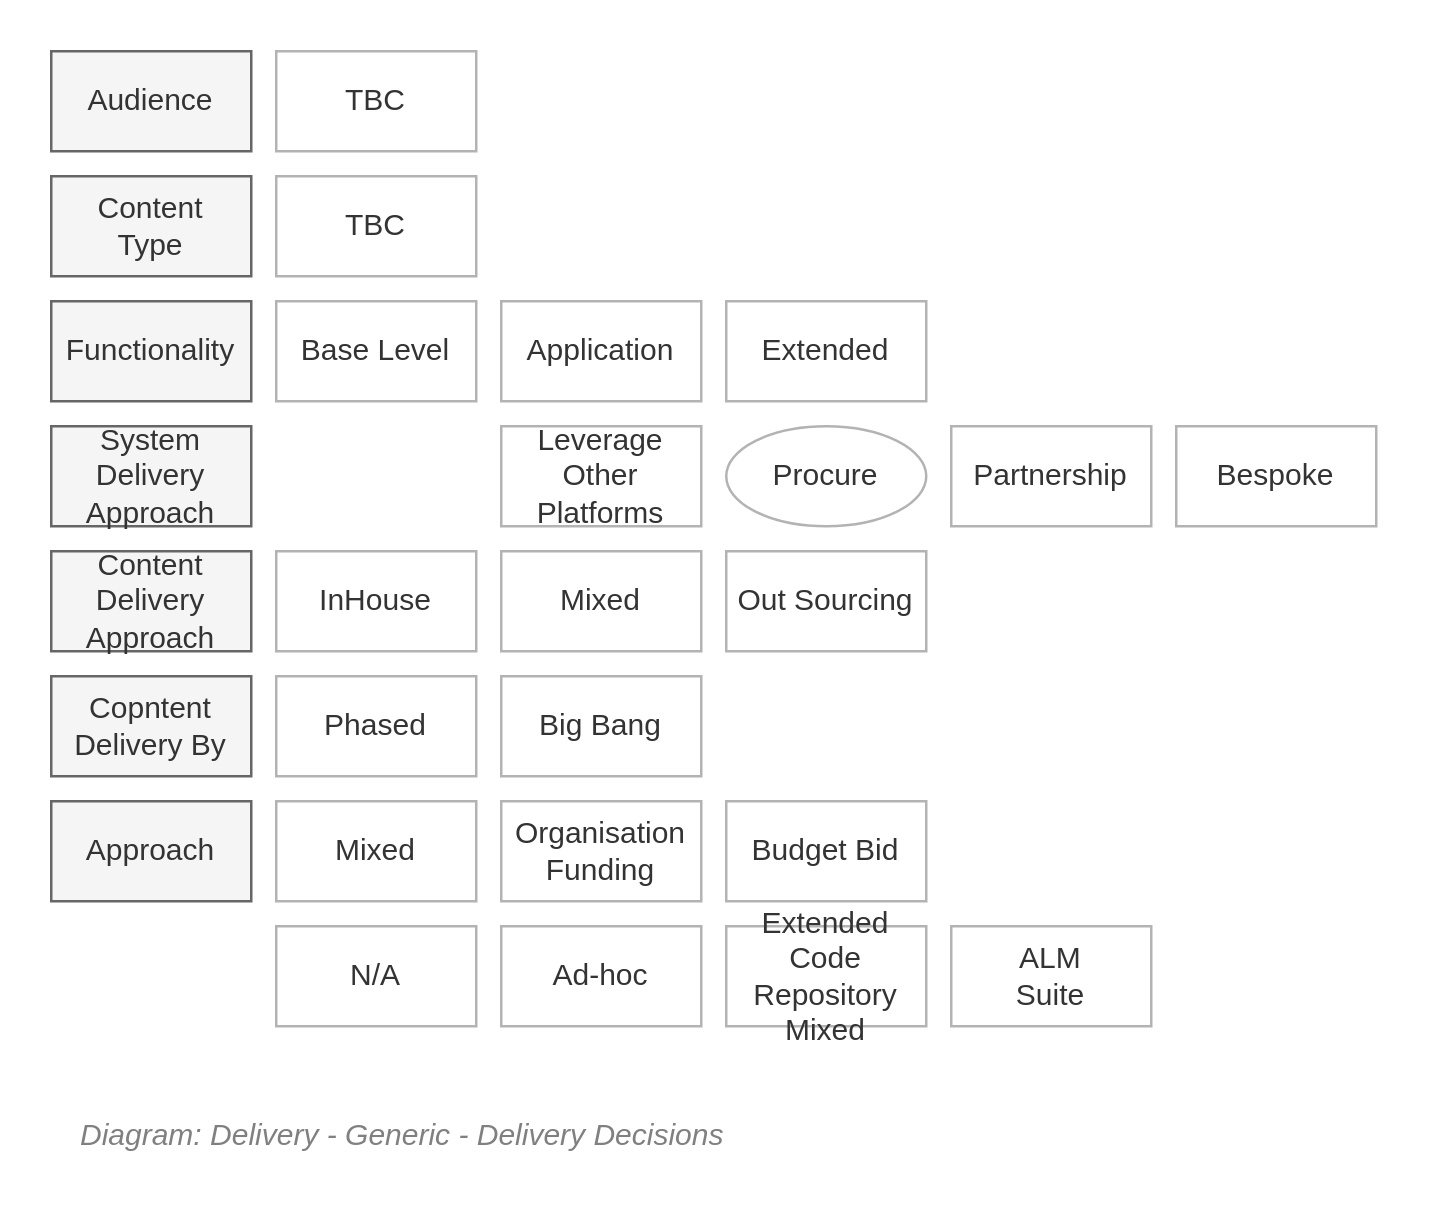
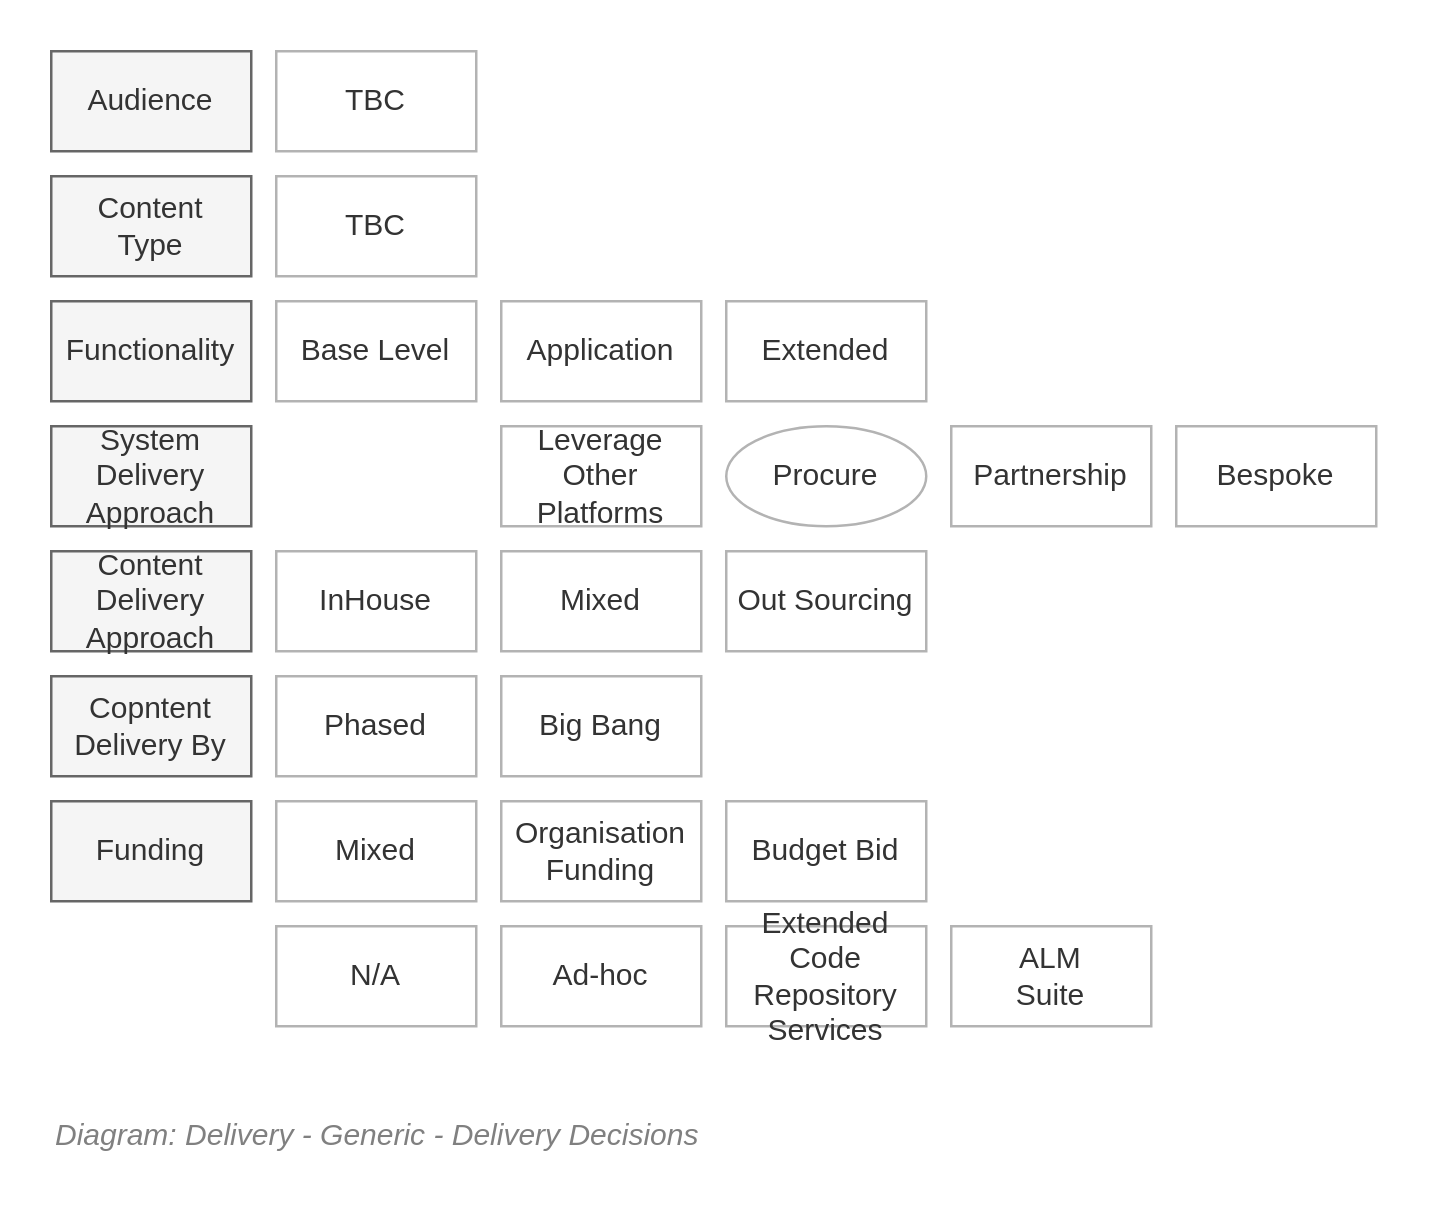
(151, 851) -> (151, 851)
(826, 976) -> (826, 976)
(726, 1126) -> (701, 1126)
